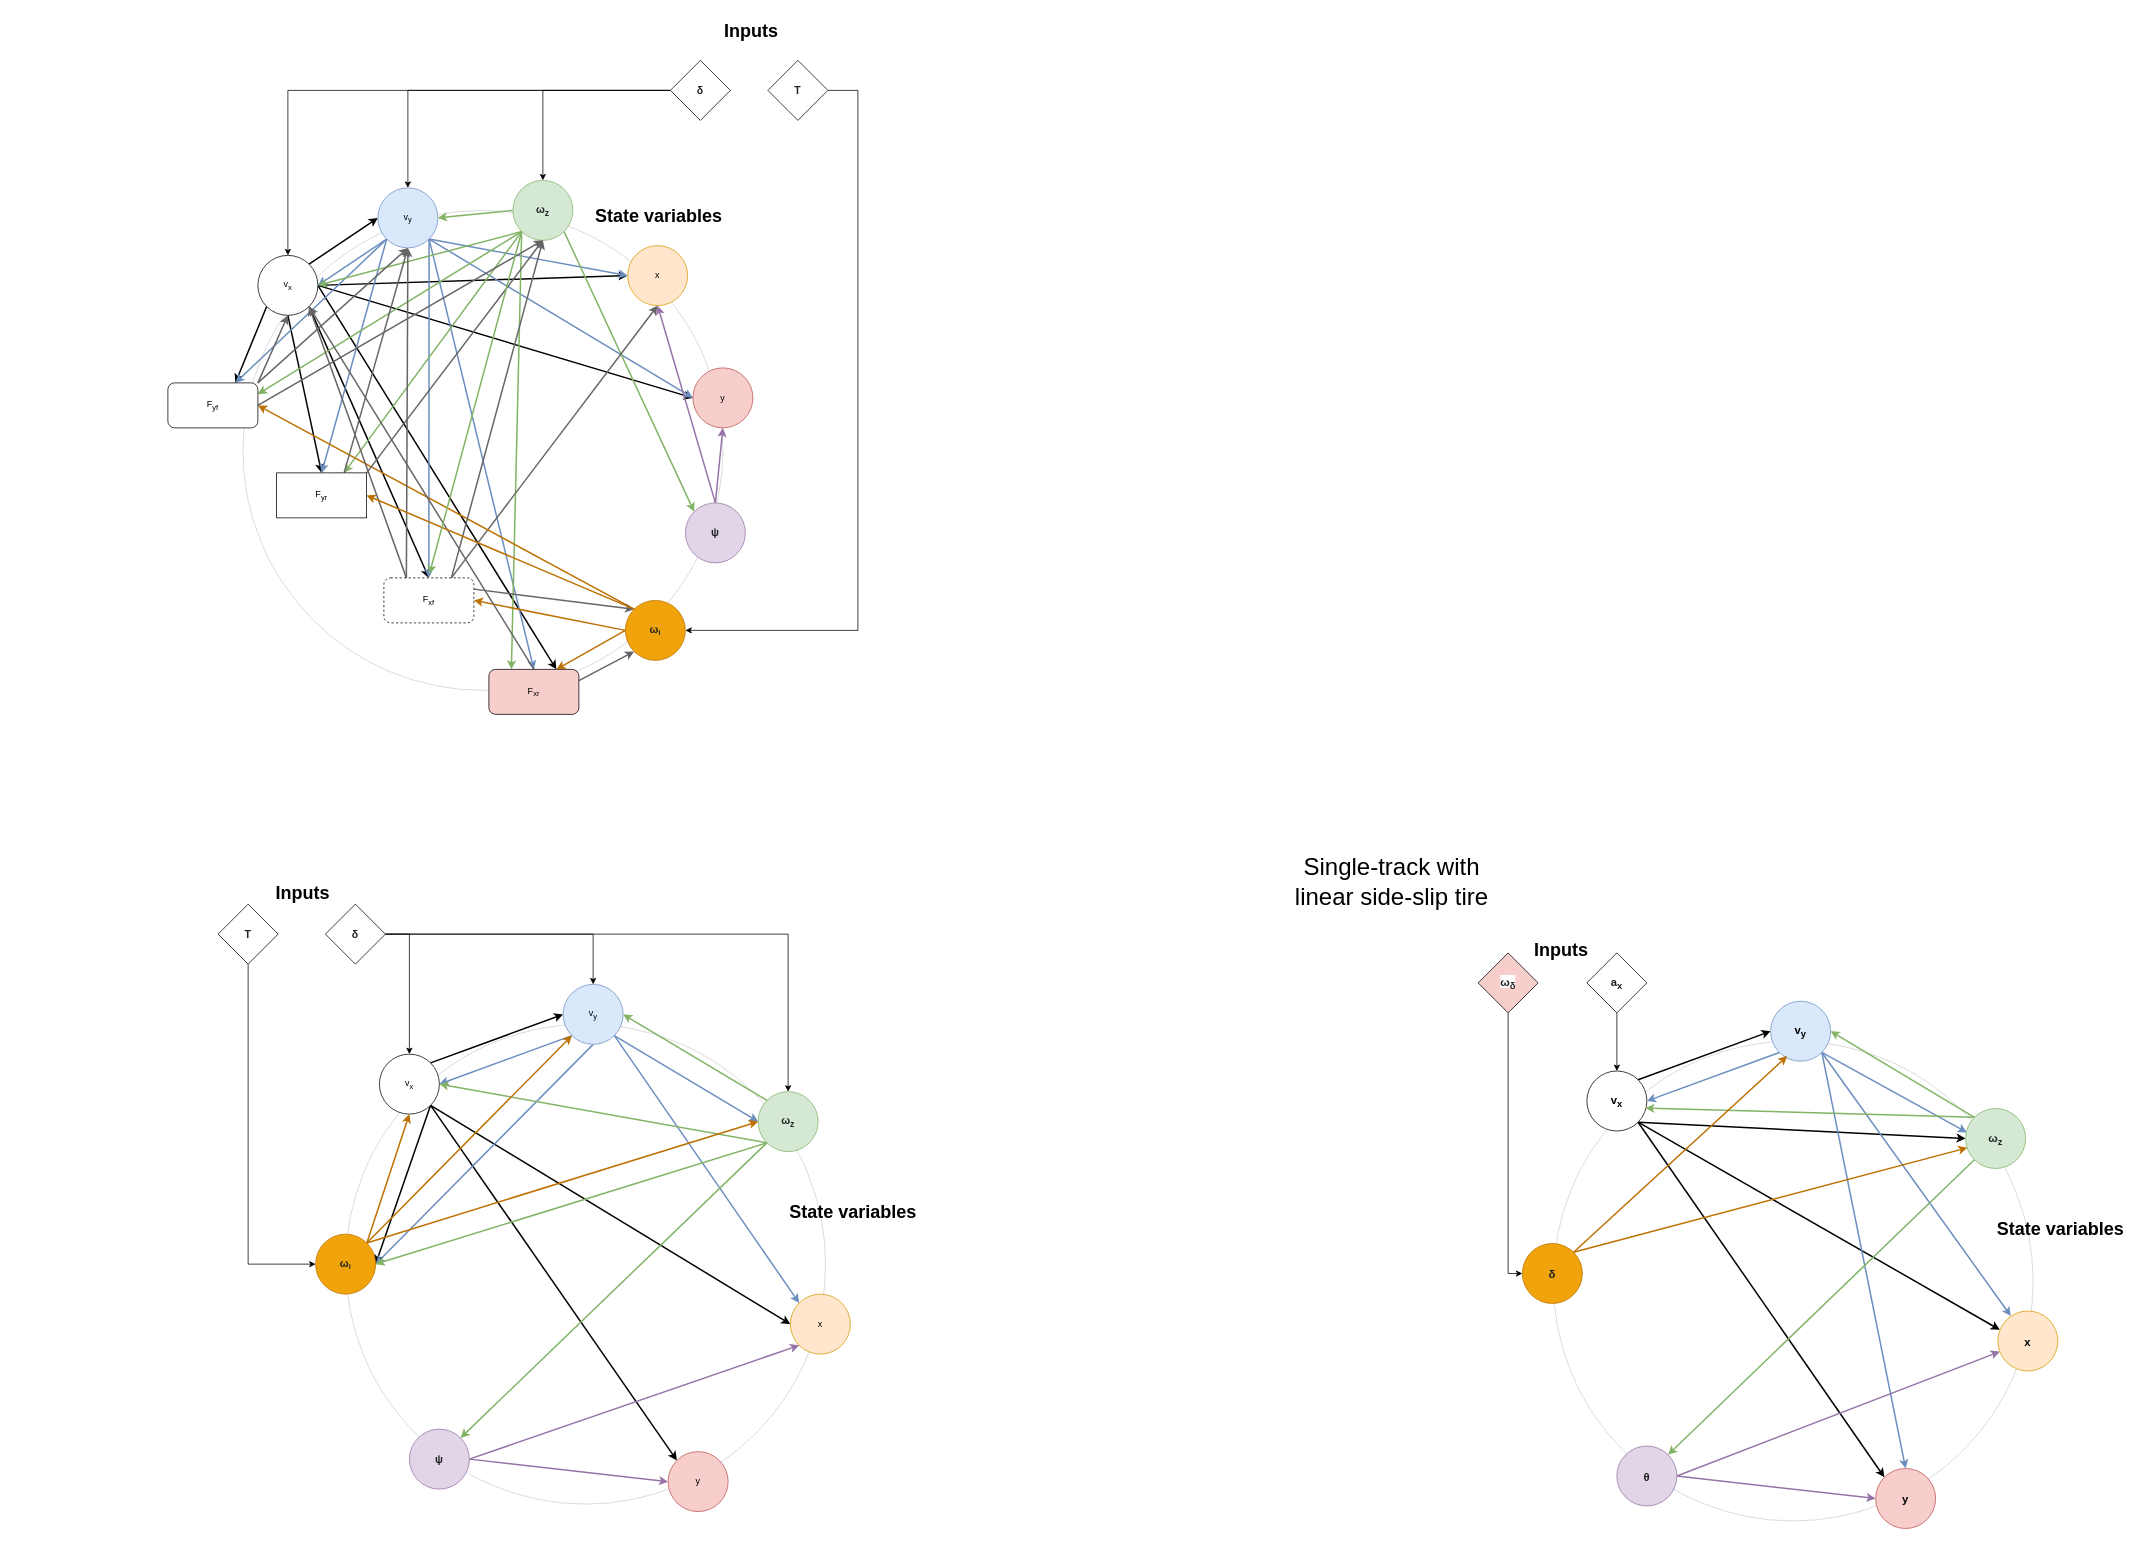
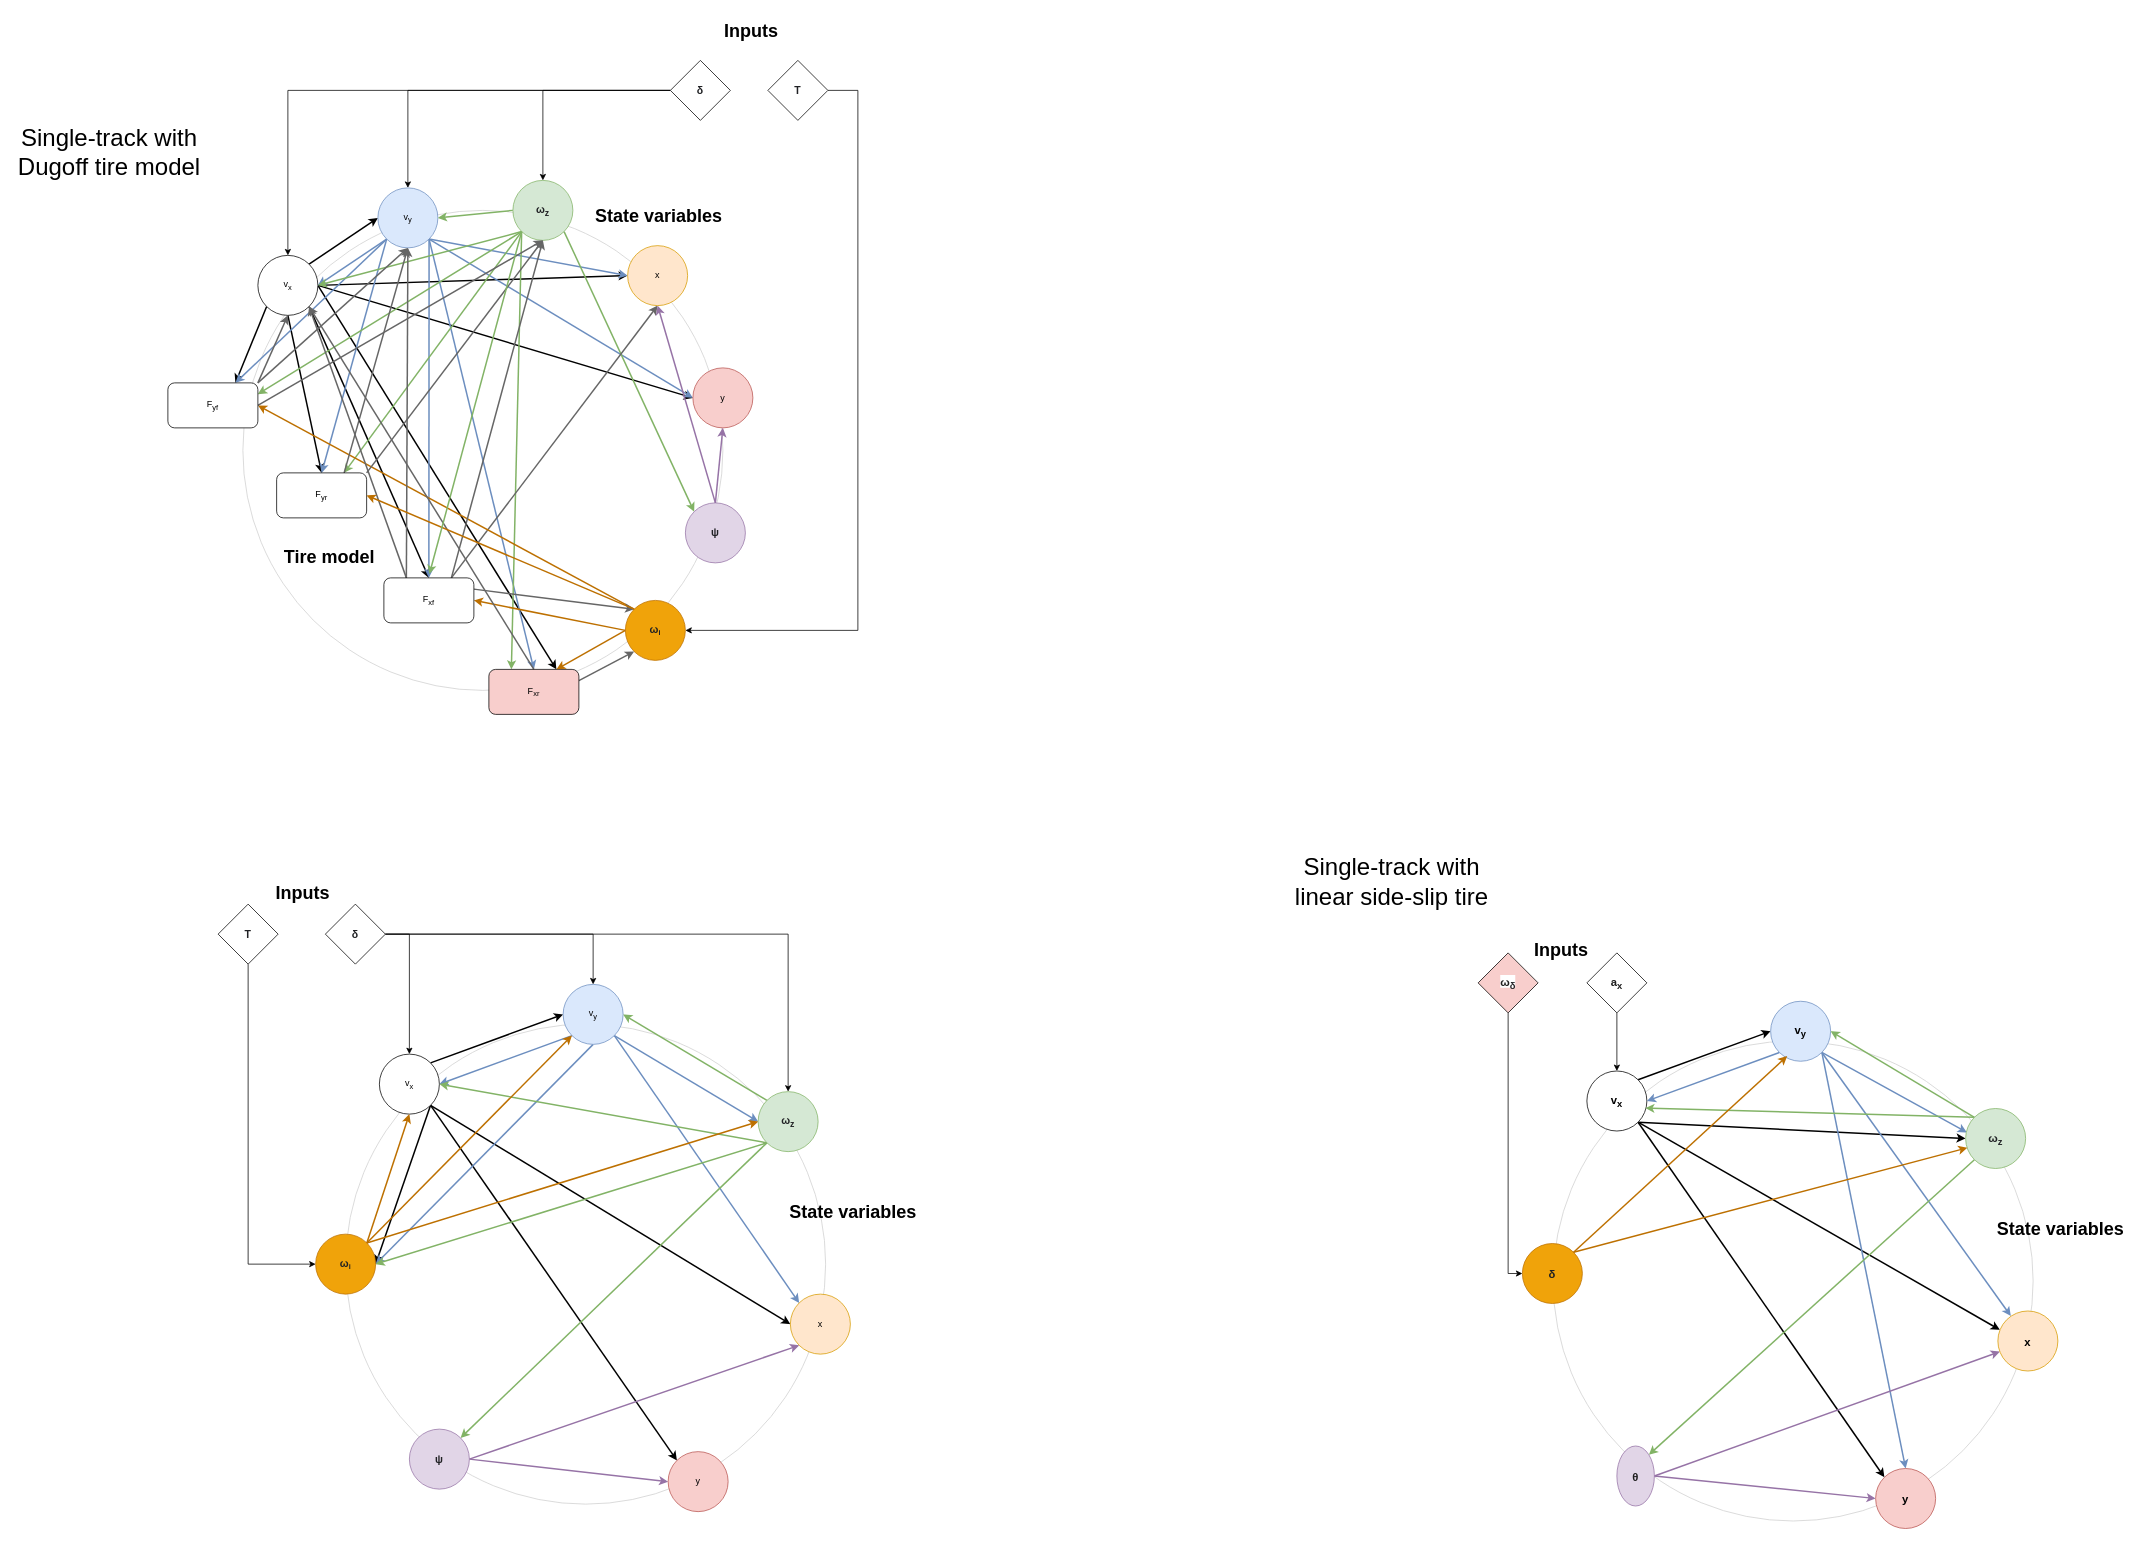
none -> (109, 152)
(321, 495) -> (321, 495)
none -> (333, 557)
(429, 600) -> (429, 600)
(1647, 1476) -> (1635, 1476)
